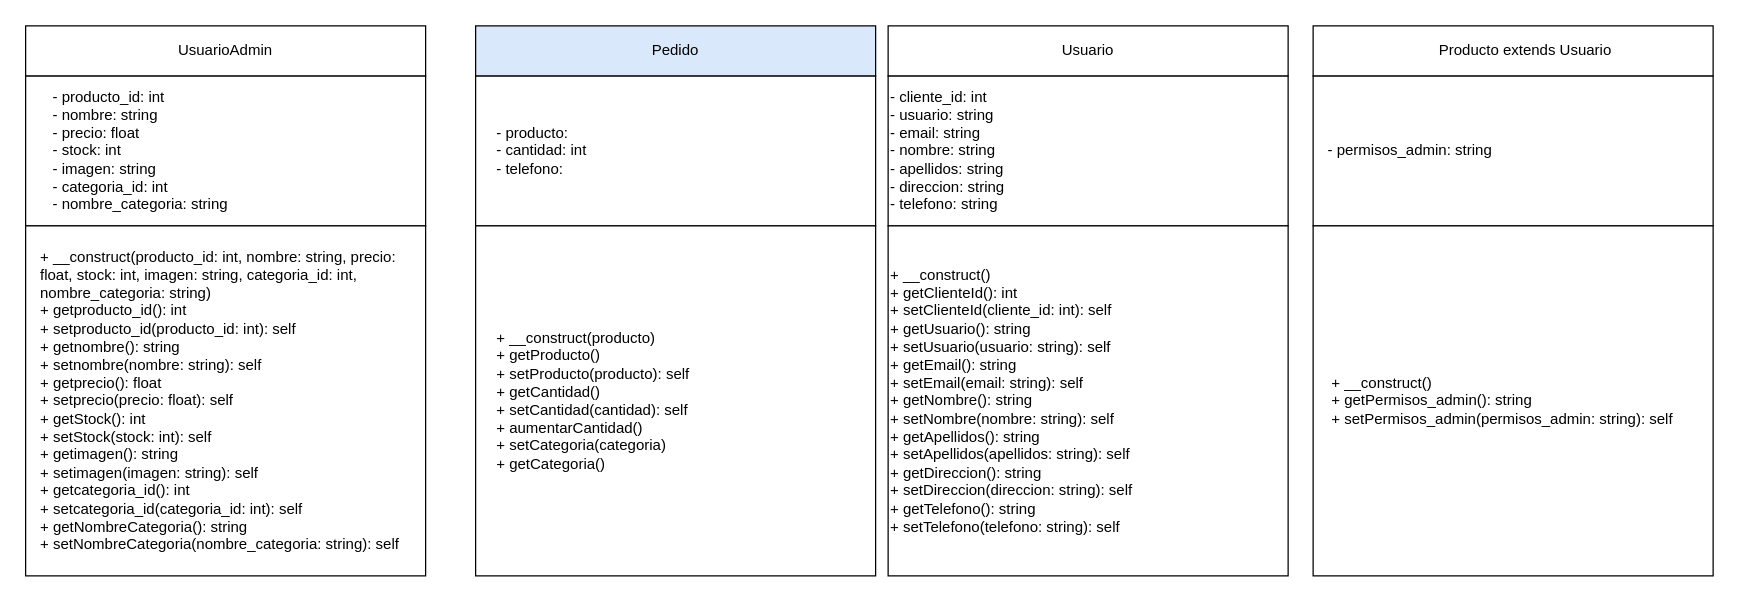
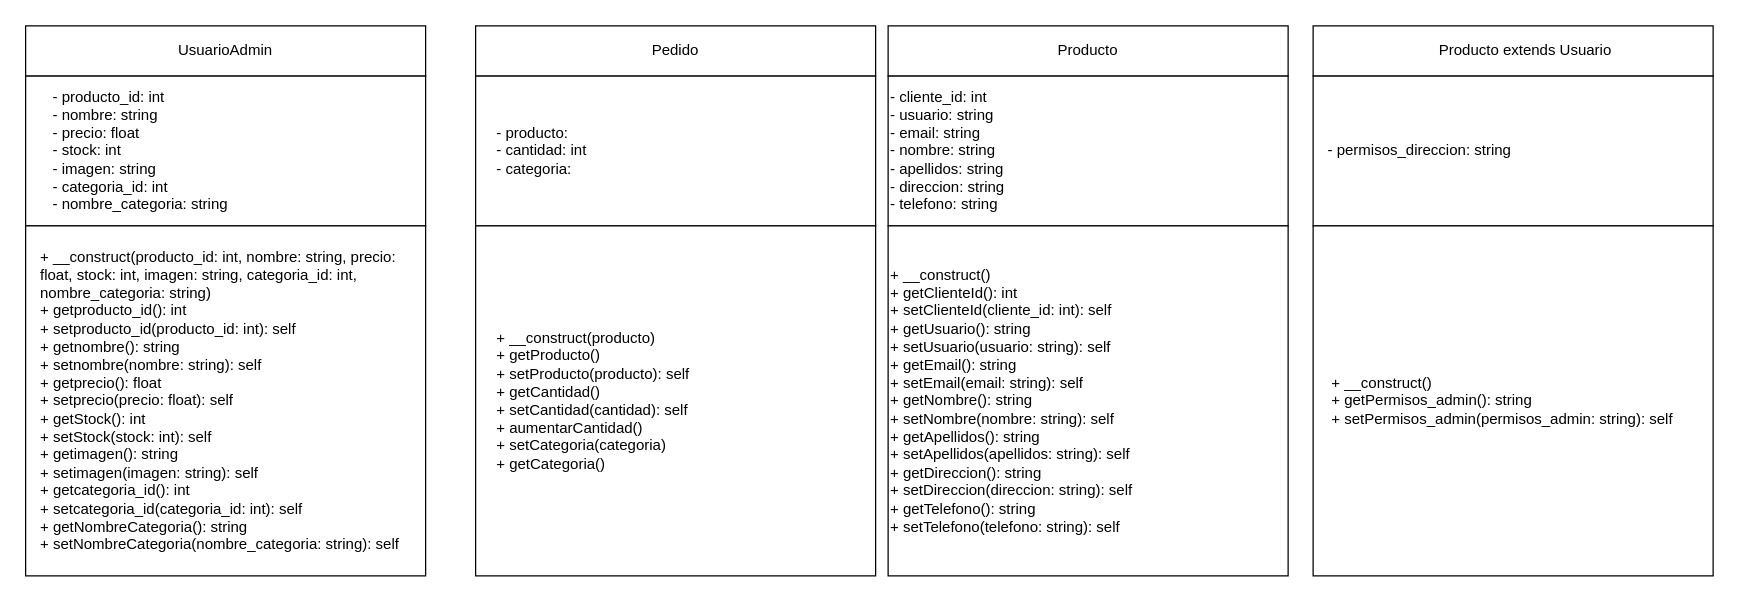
(676, 51) -> (676, 51)
(1088, 51) -> (1088, 51)
(550, 151) -> (550, 151)
(1417, 151) -> (1427, 151)
